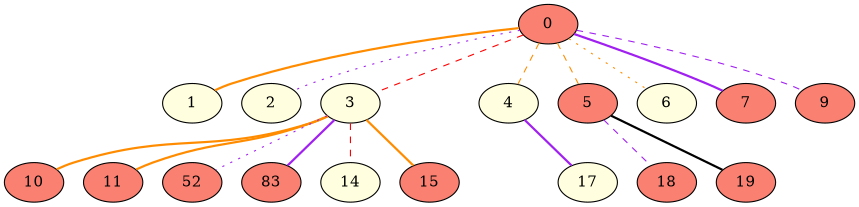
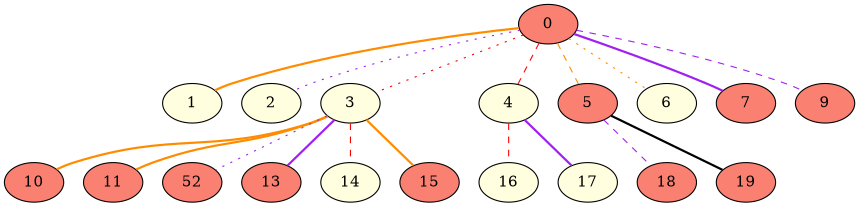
(449, 64) -> (449, 64)
(528, 64) -> (528, 64)
(271, 182) -> (271, 182)
none -> (509, 182)
